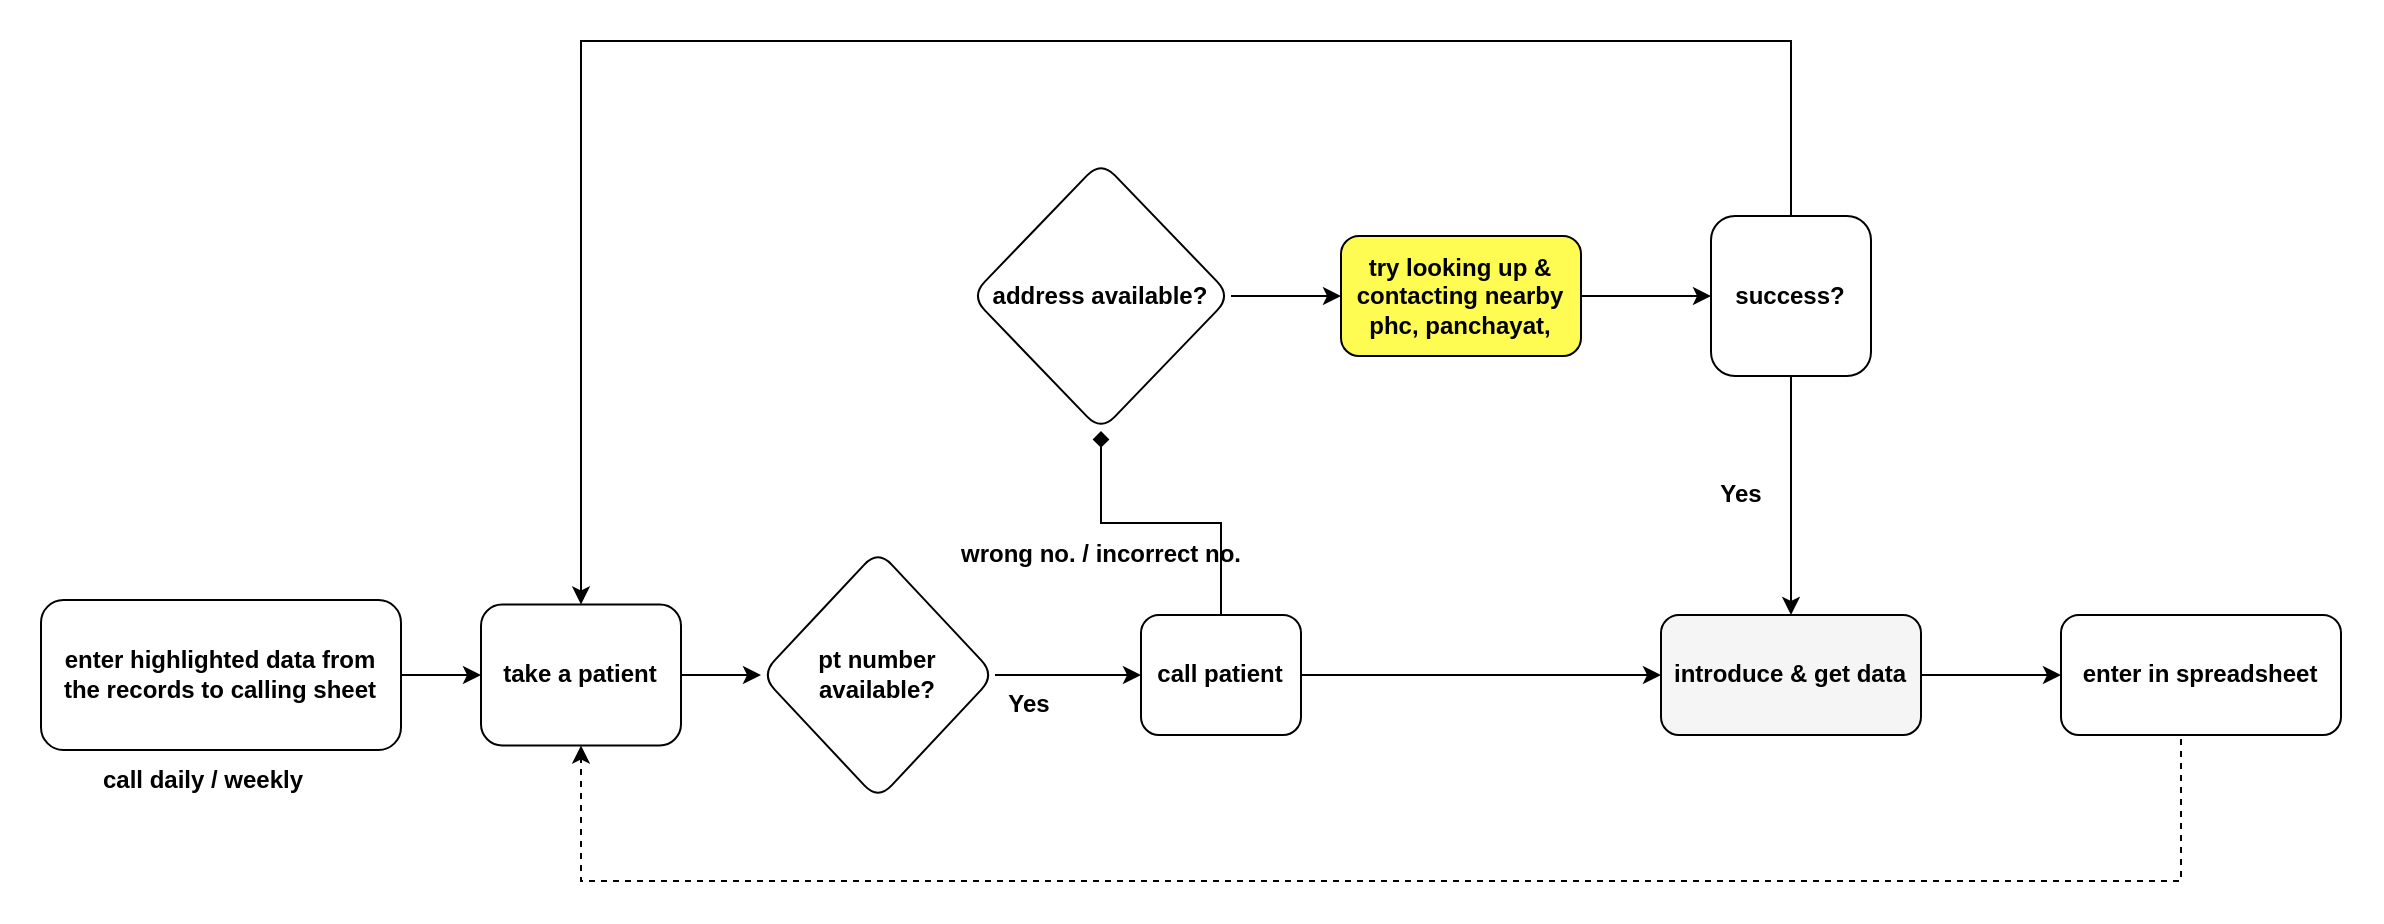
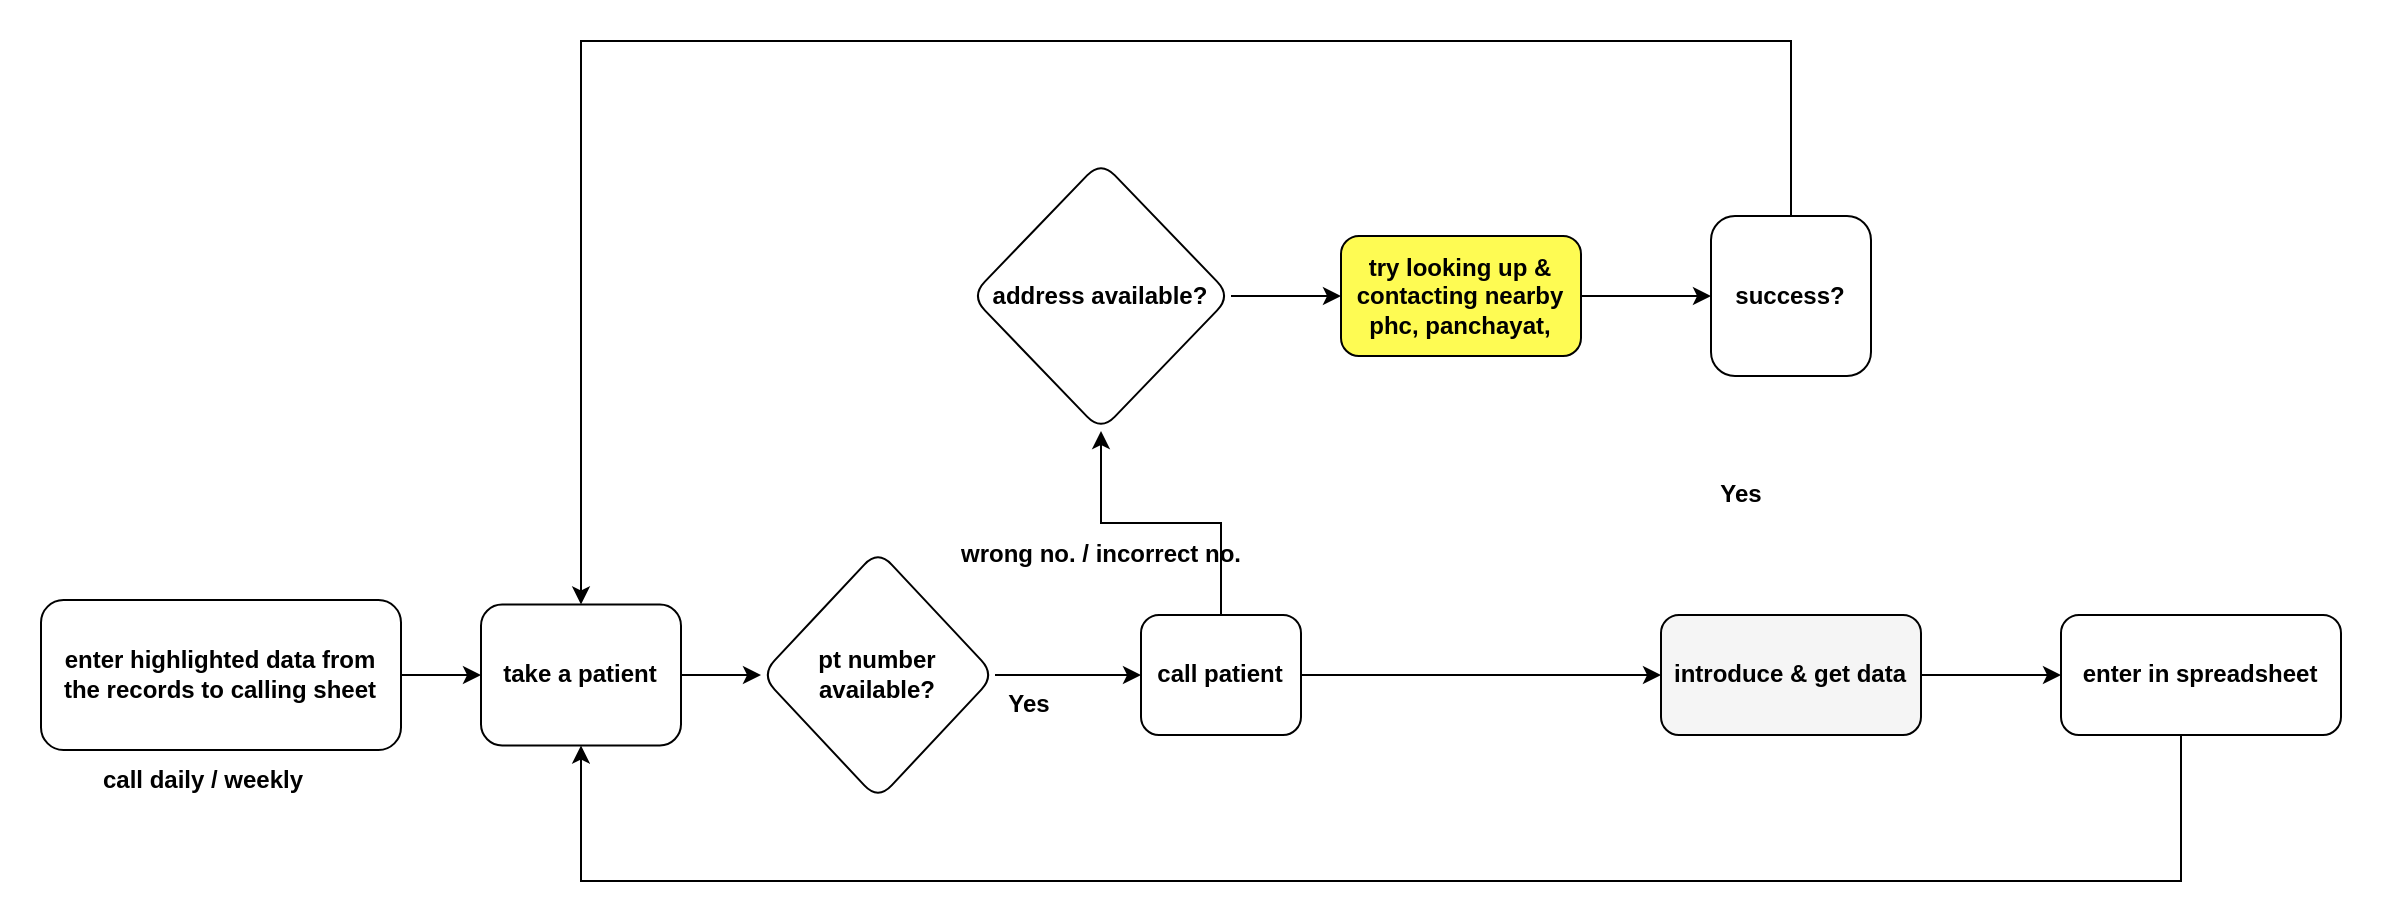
(1101, 447) -> (1101, 446)
(1791, 489) -> none
(1397, 881) -> (1397, 881)
